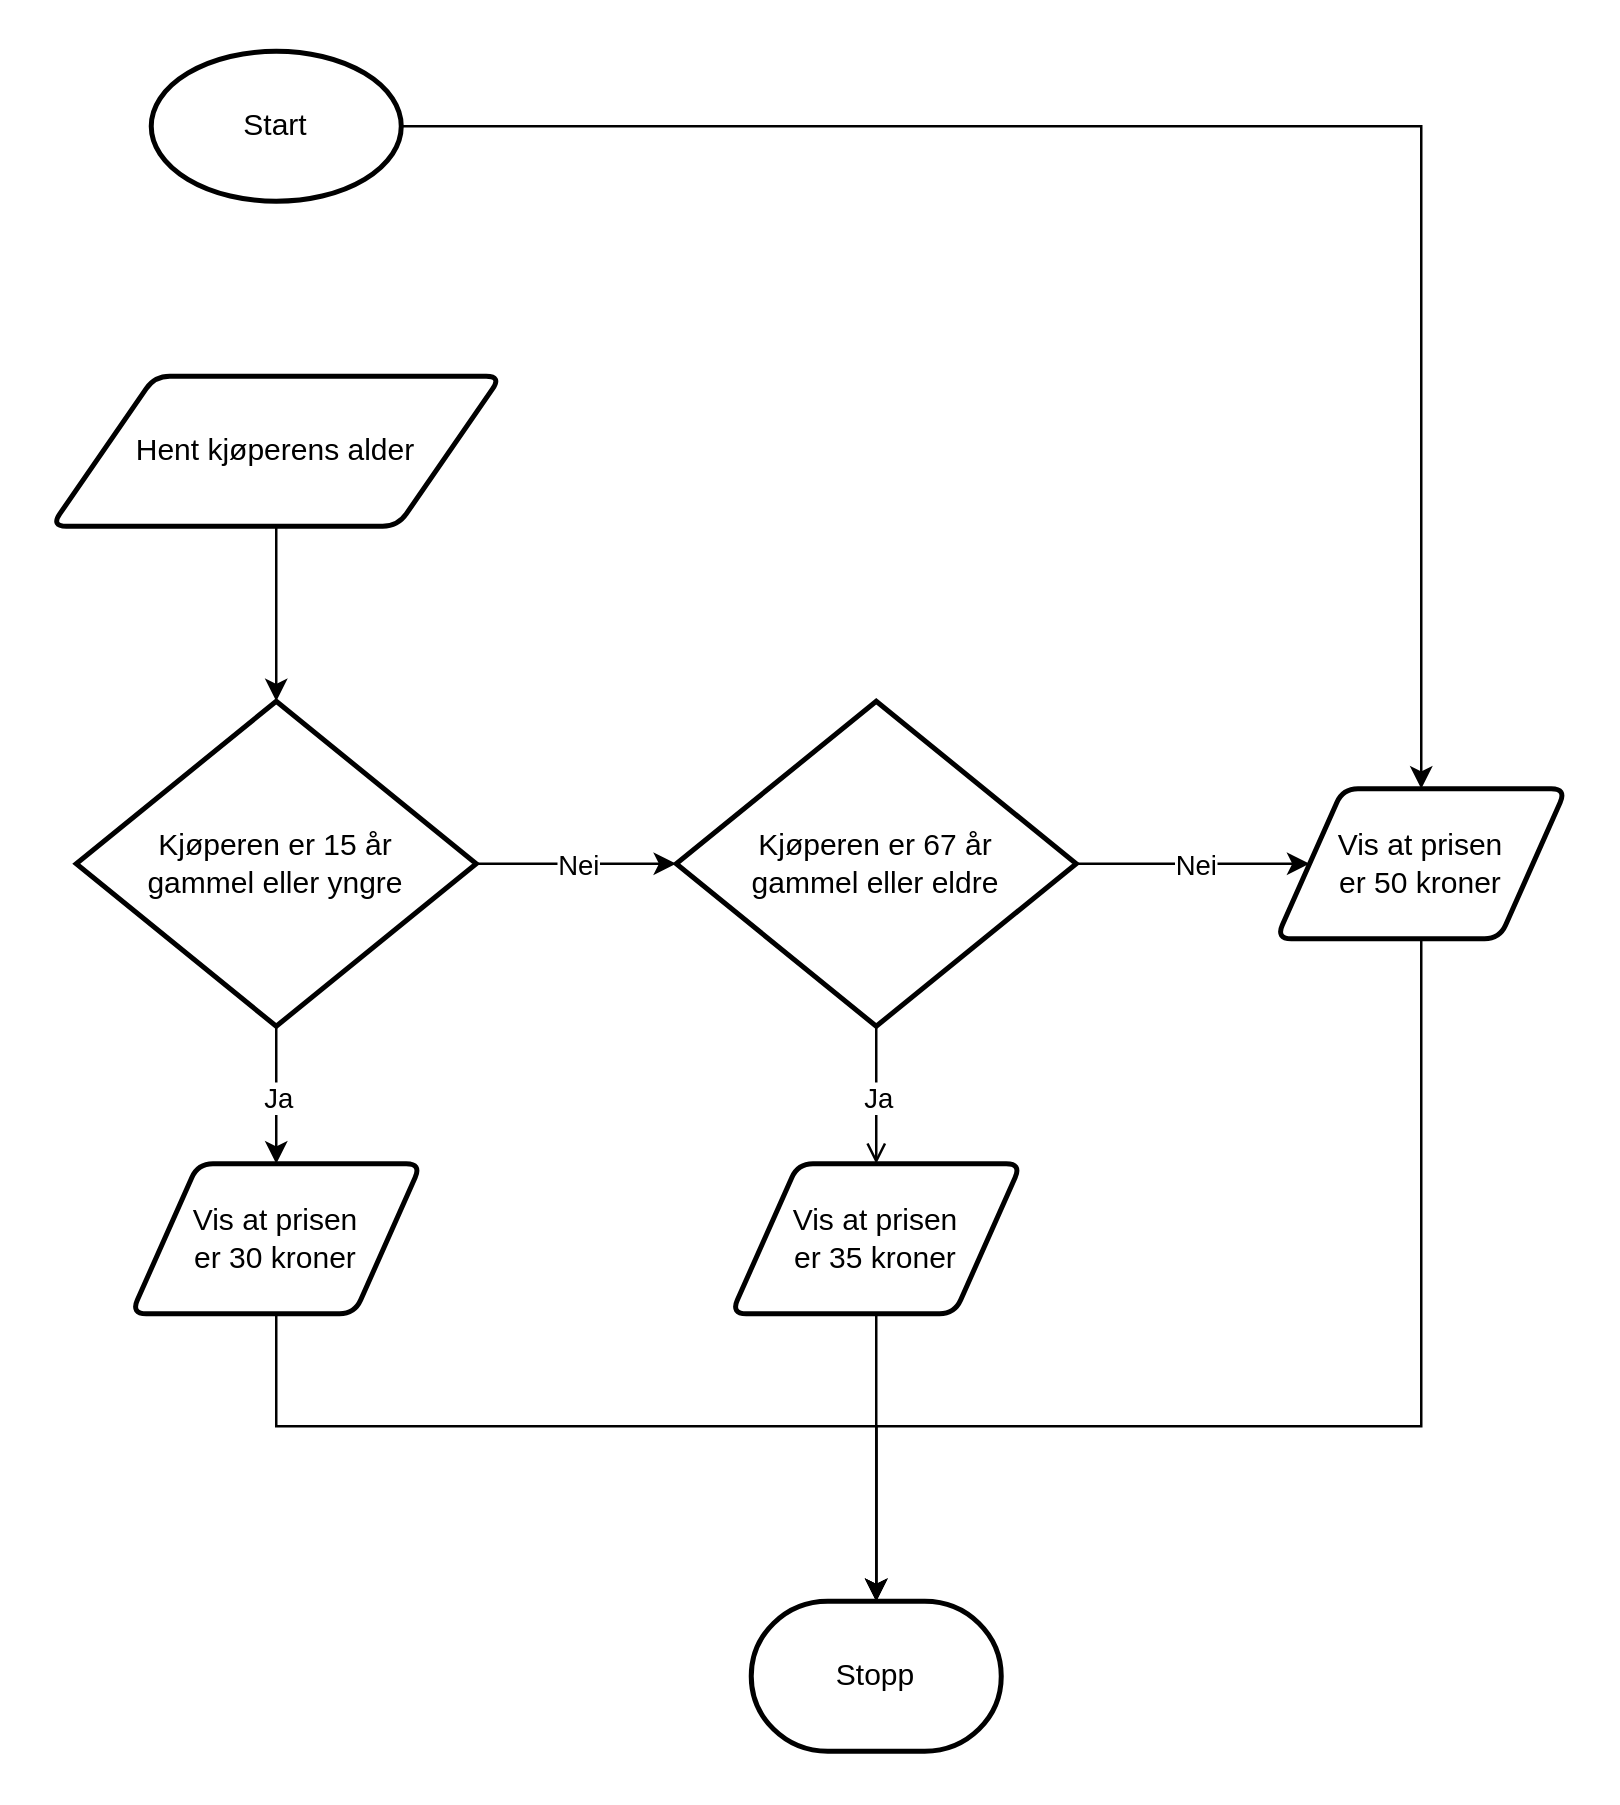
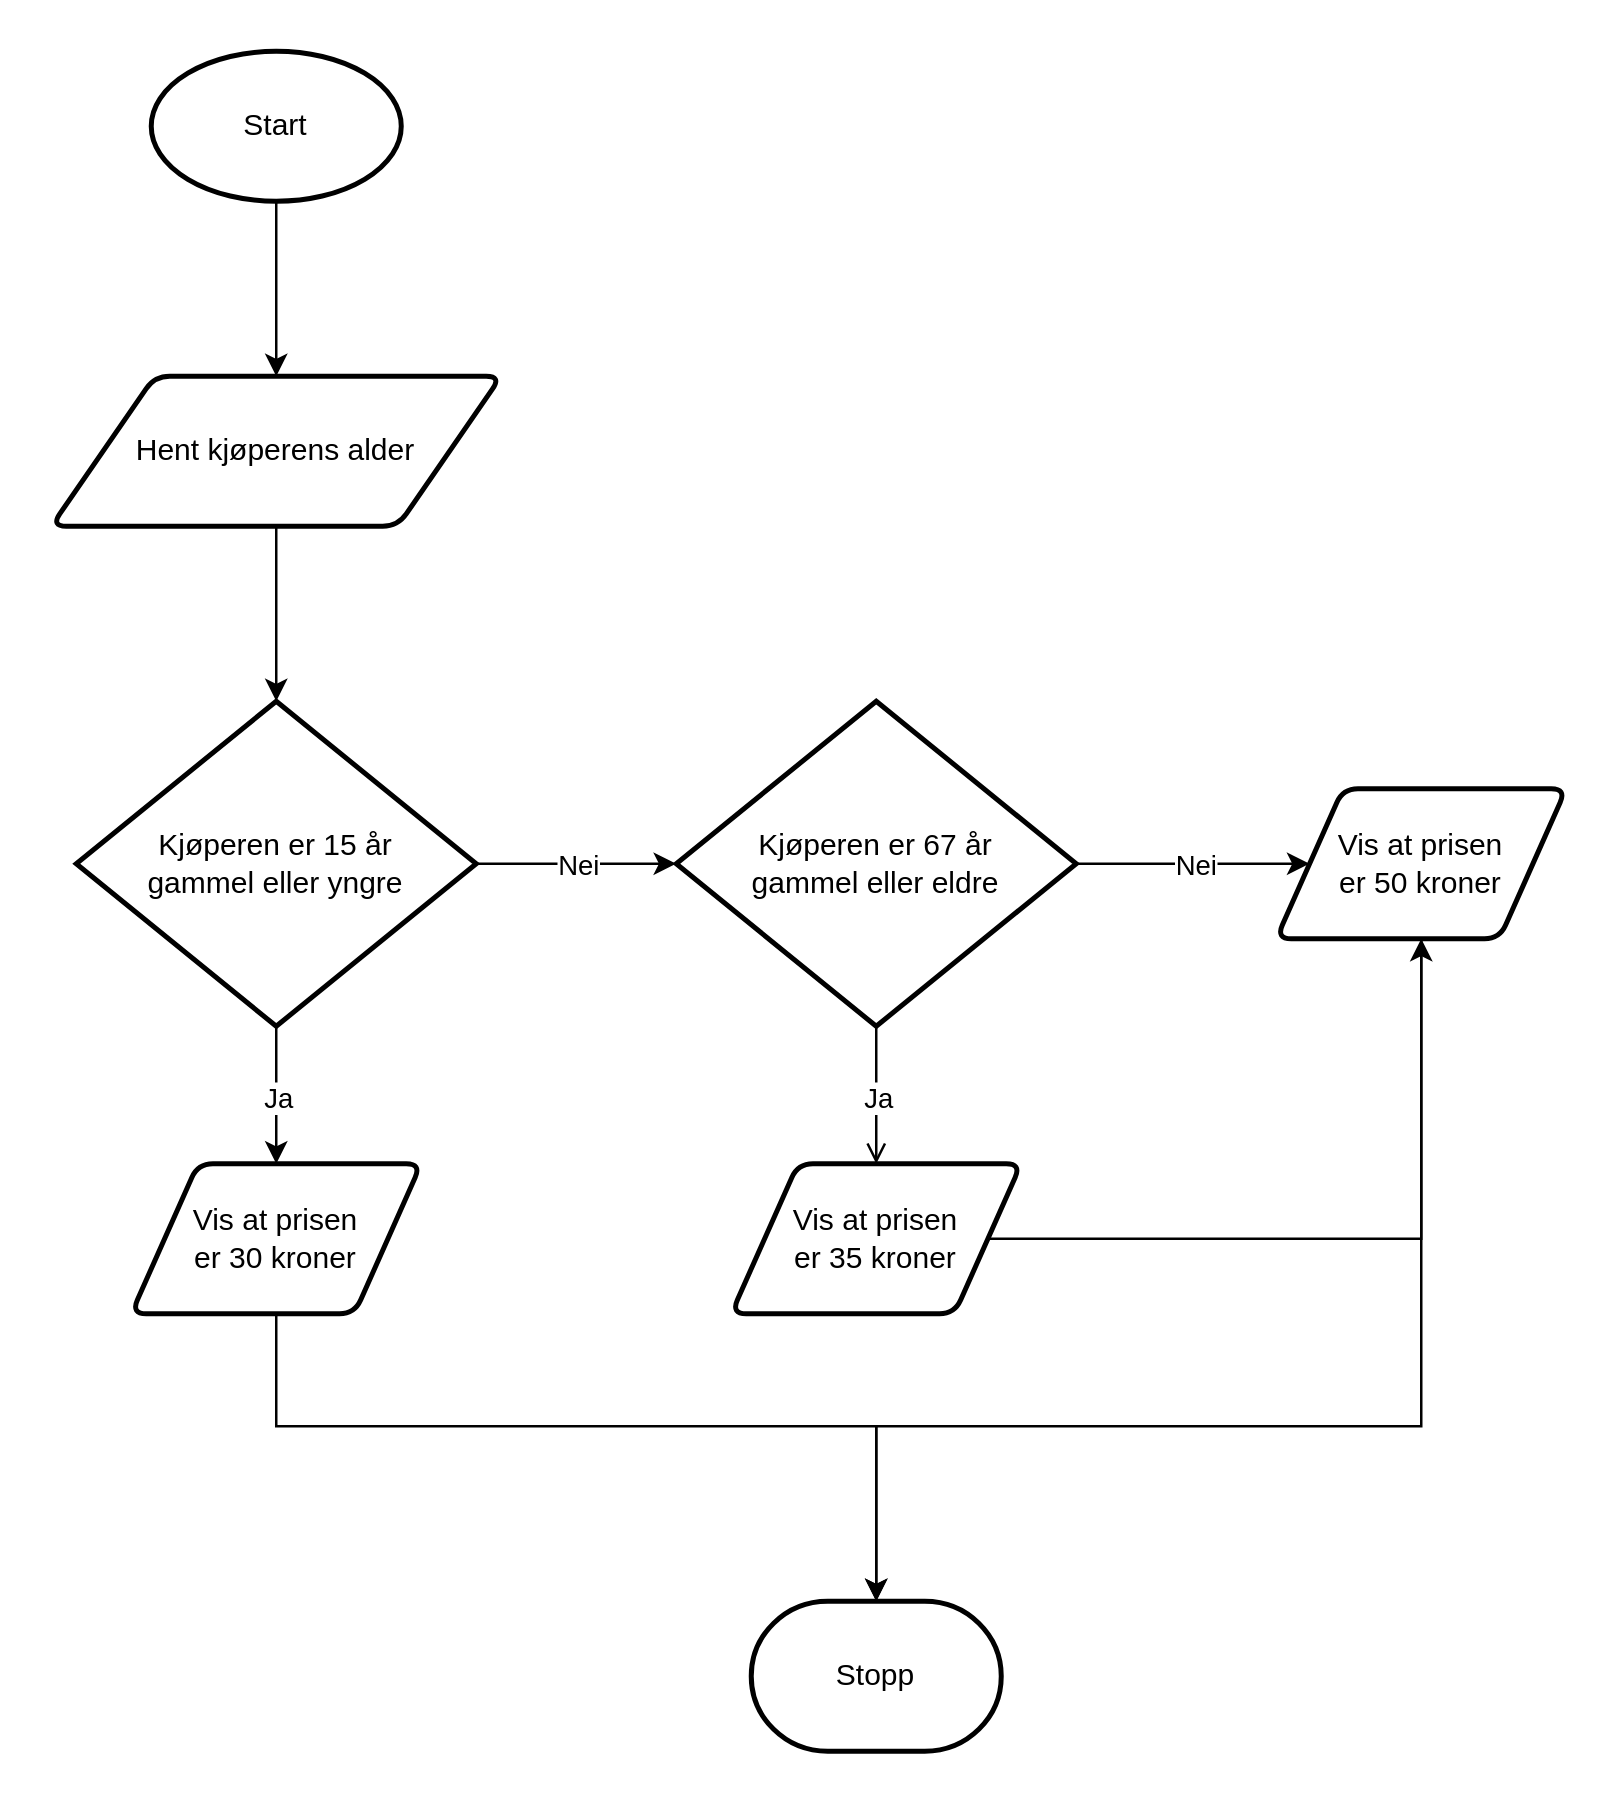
(1234, 126) -> (276, 281)
(876, 1367) -> (1202, 1239)
